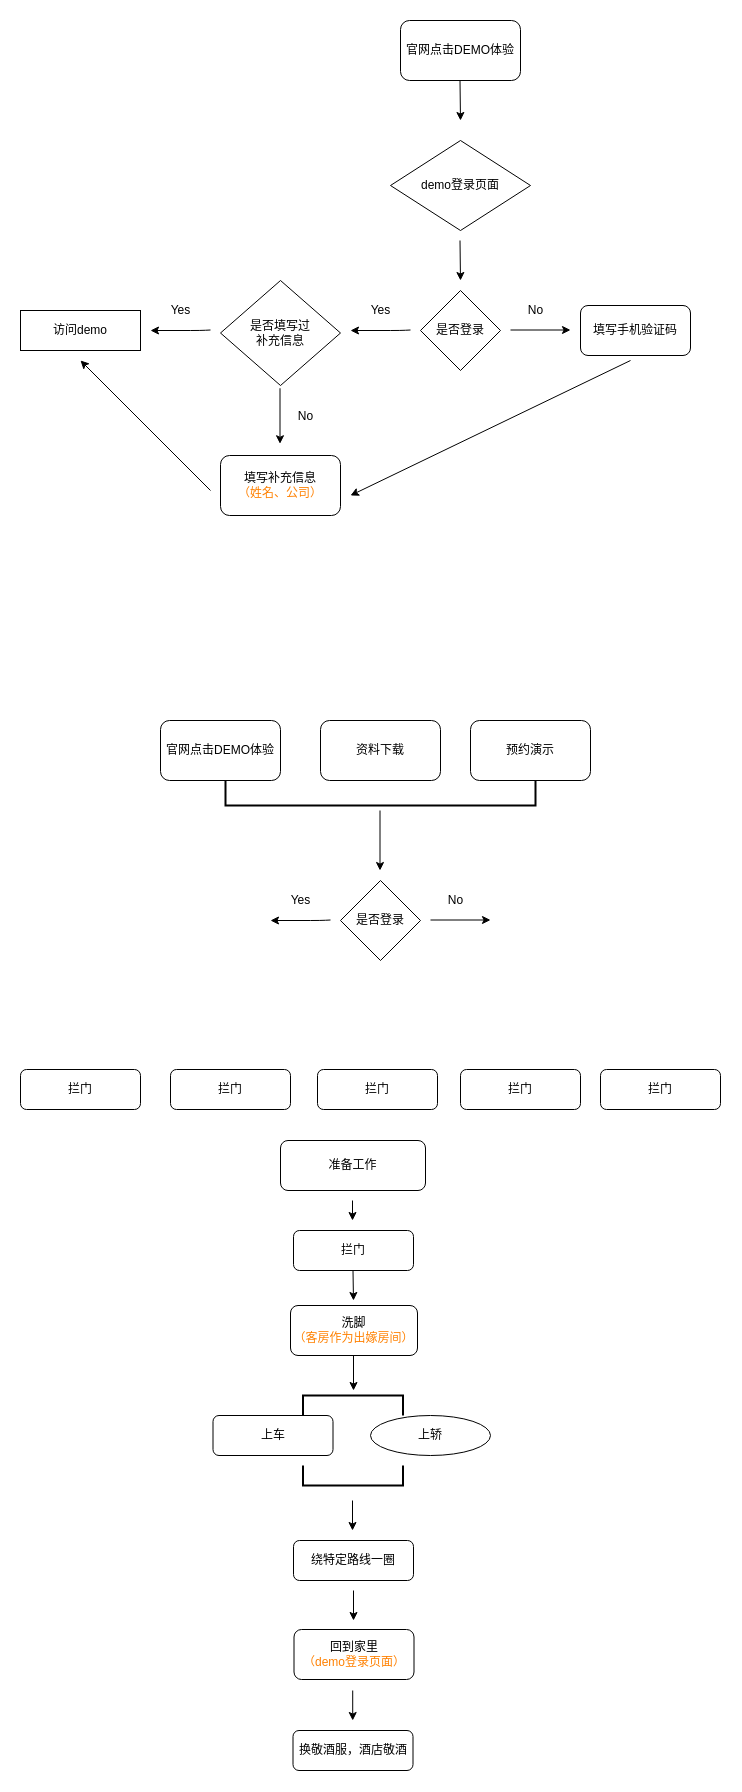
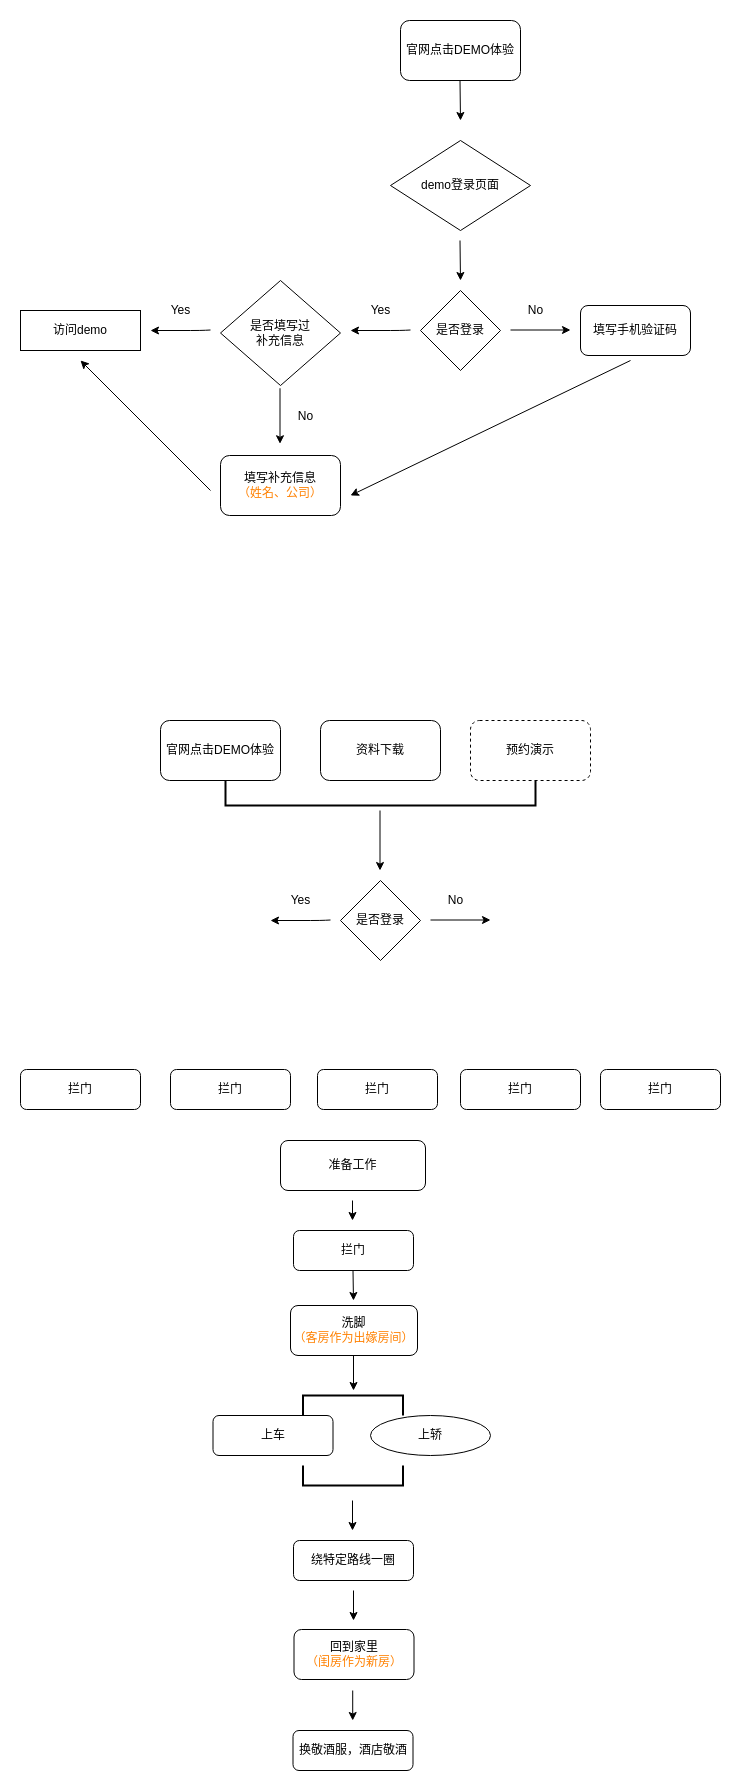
(531, 751) -> (531, 751)
(355, 1655) -> (355, 1655)
